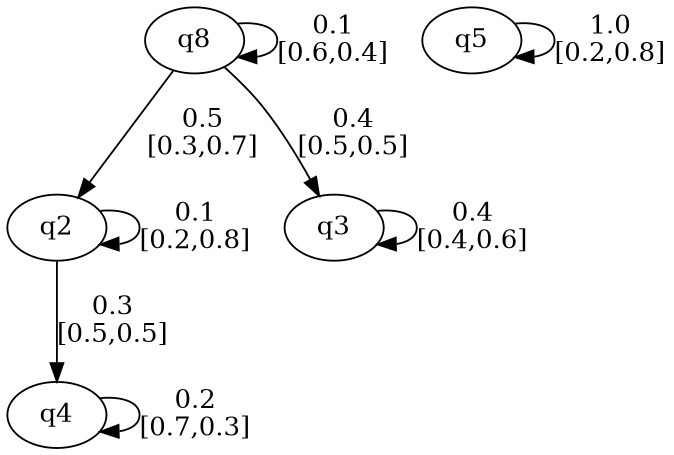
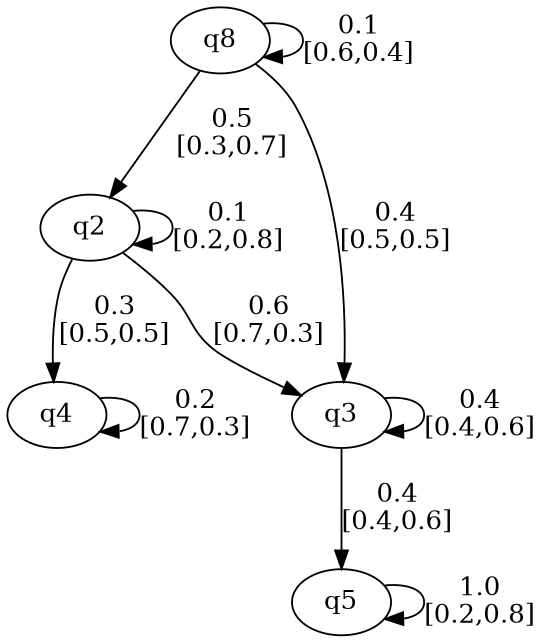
none -> (196, 330)
none -> (342, 499)
